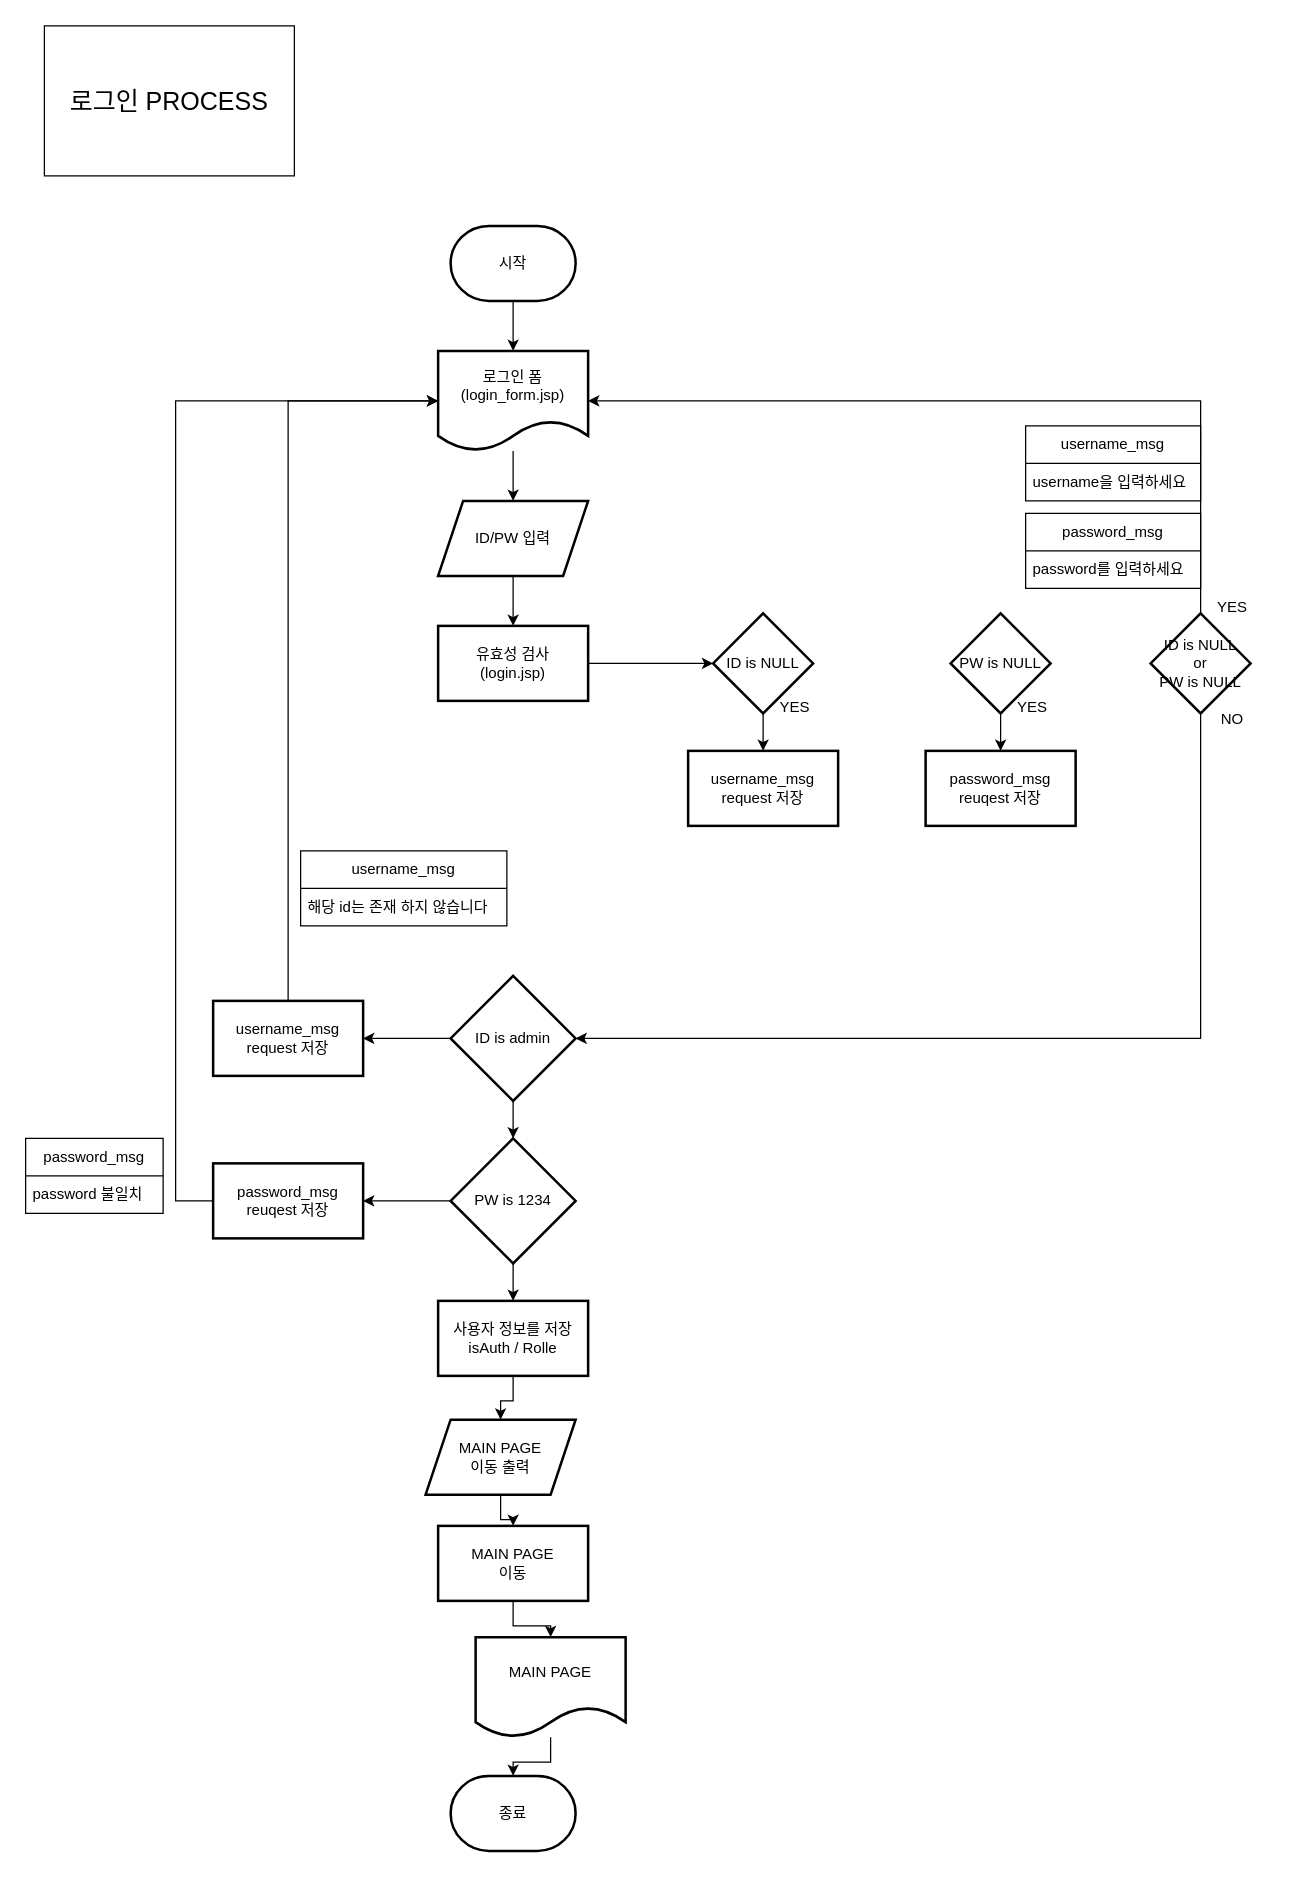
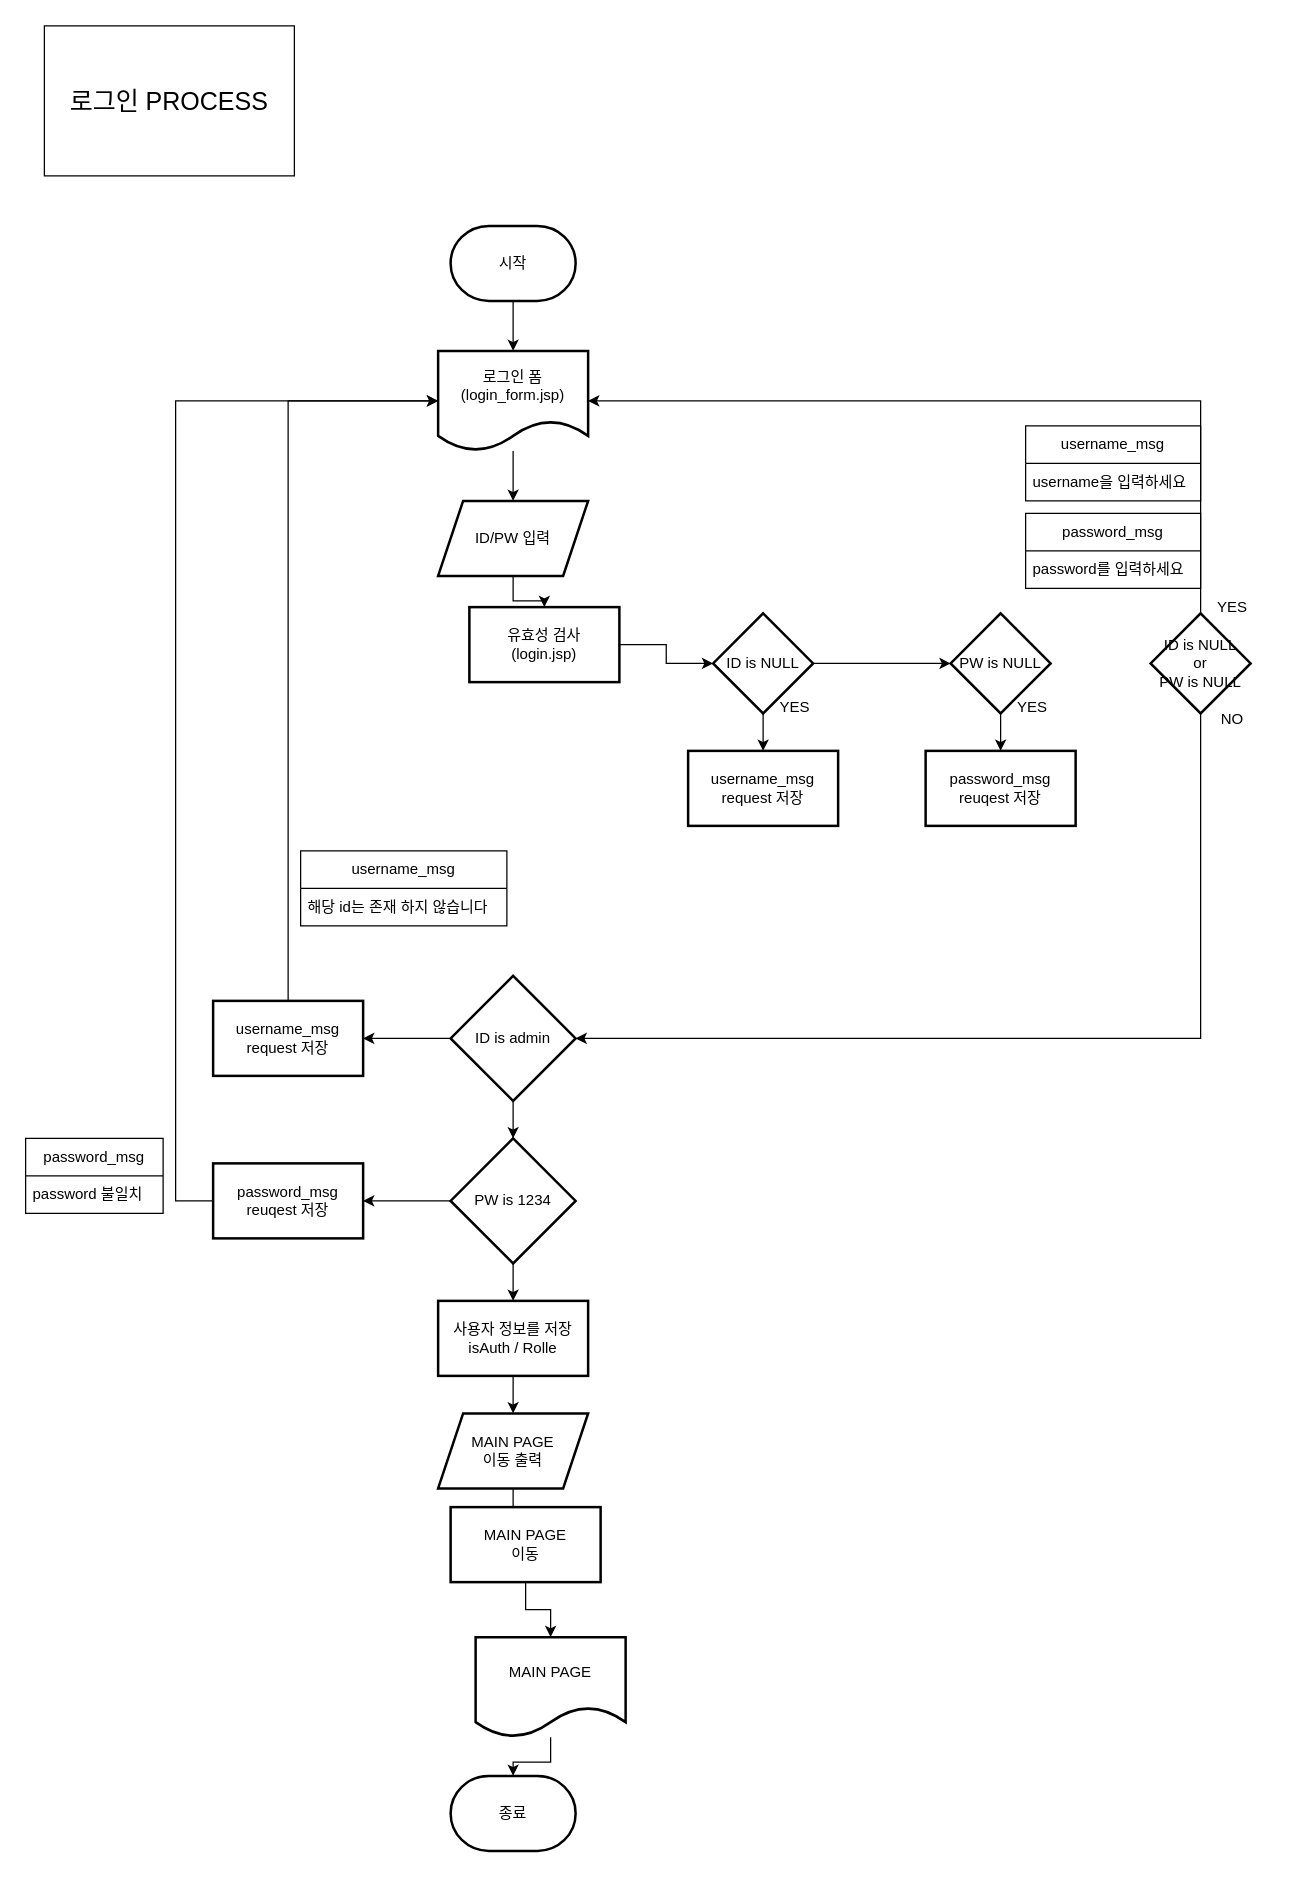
(513, 663) -> (544, 644)
none -> (877, 663)
(501, 1457) -> (513, 1451)
(513, 1563) -> (526, 1544)
